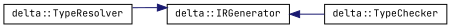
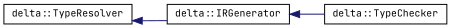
(145, 8) -> (155, 21)
